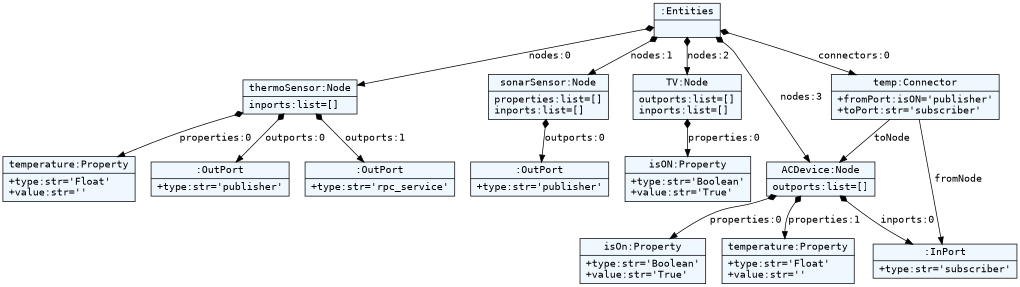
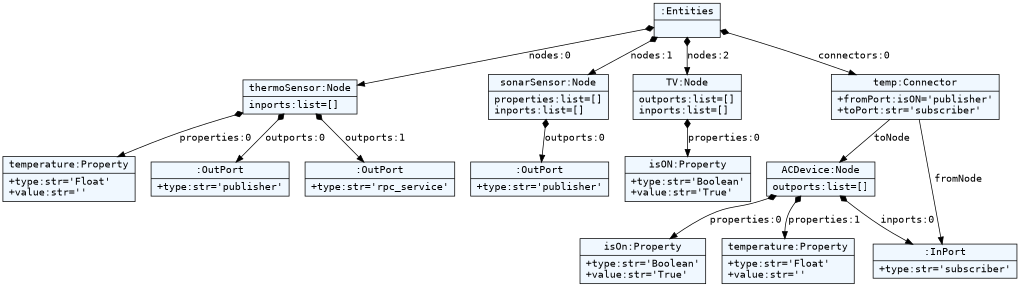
(766, 98) -> none
